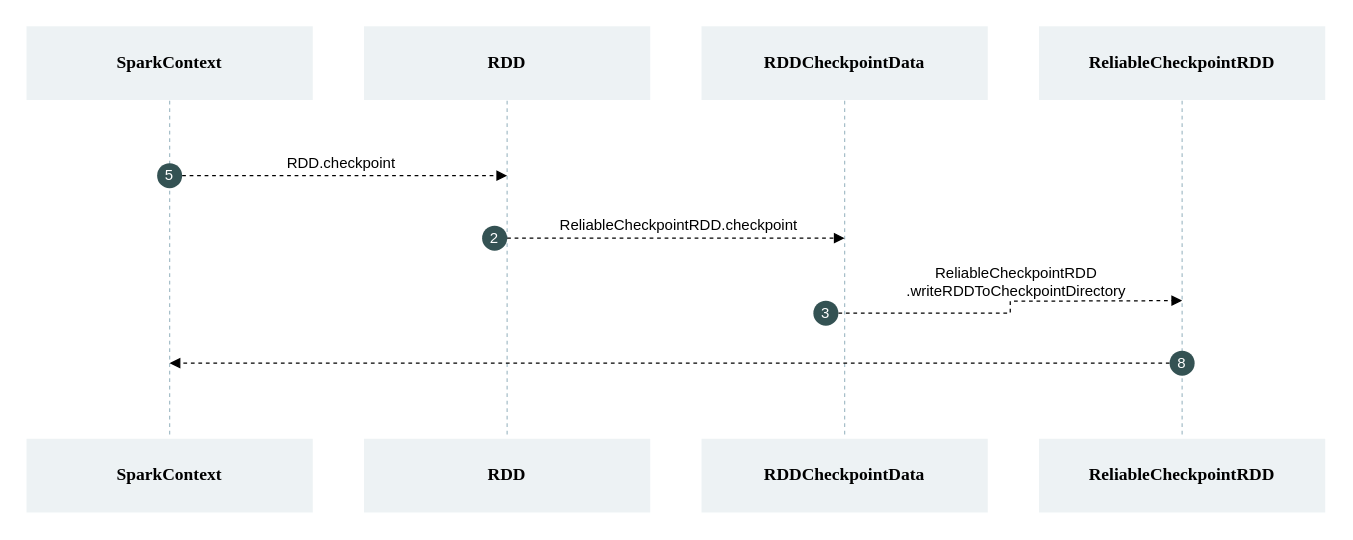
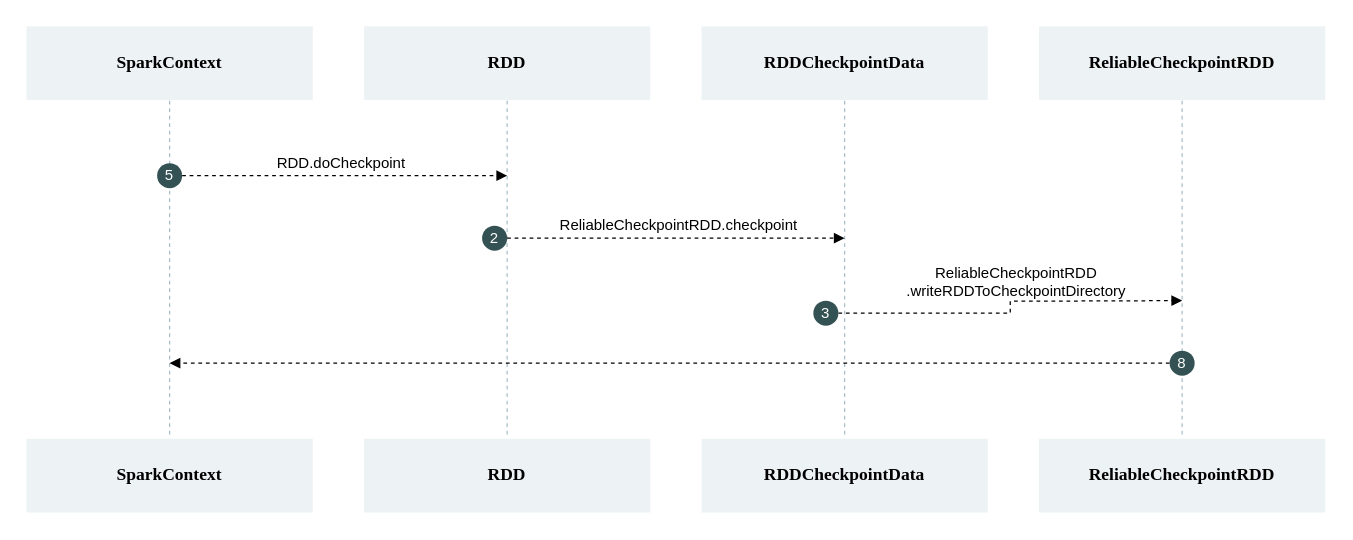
(341, 163) -> (341, 163)
